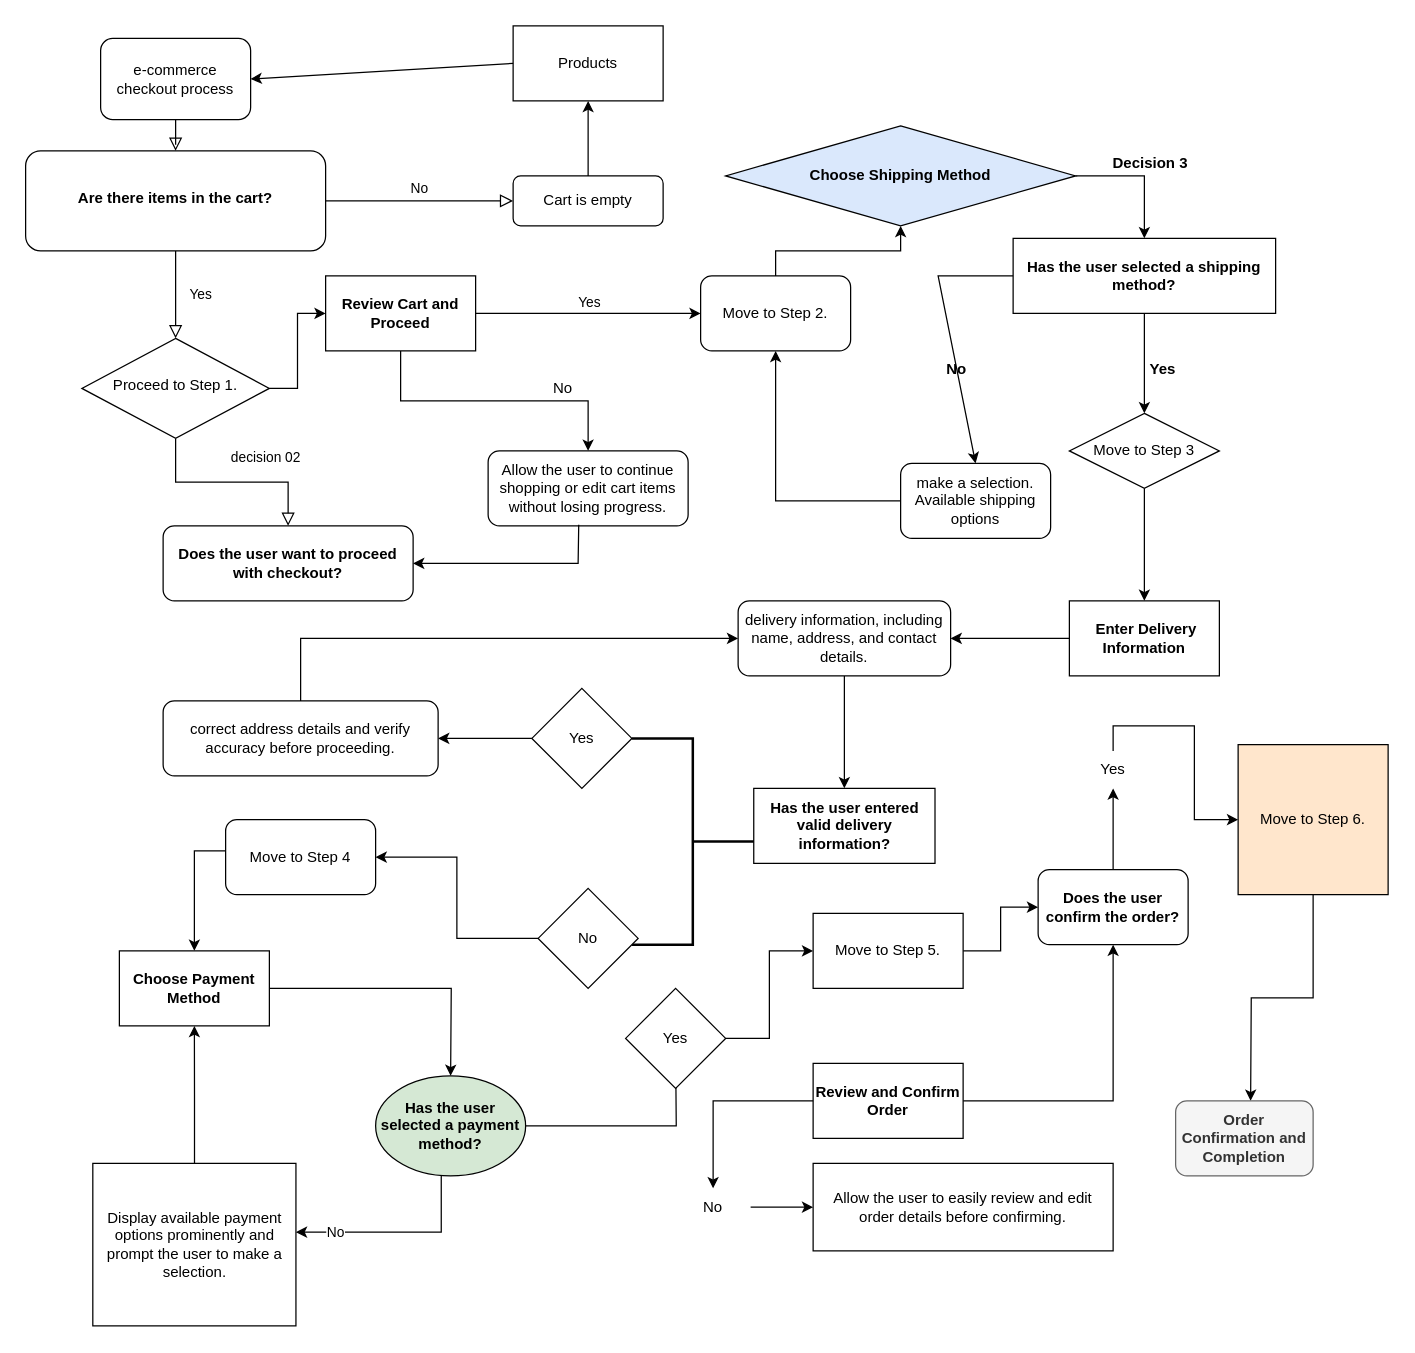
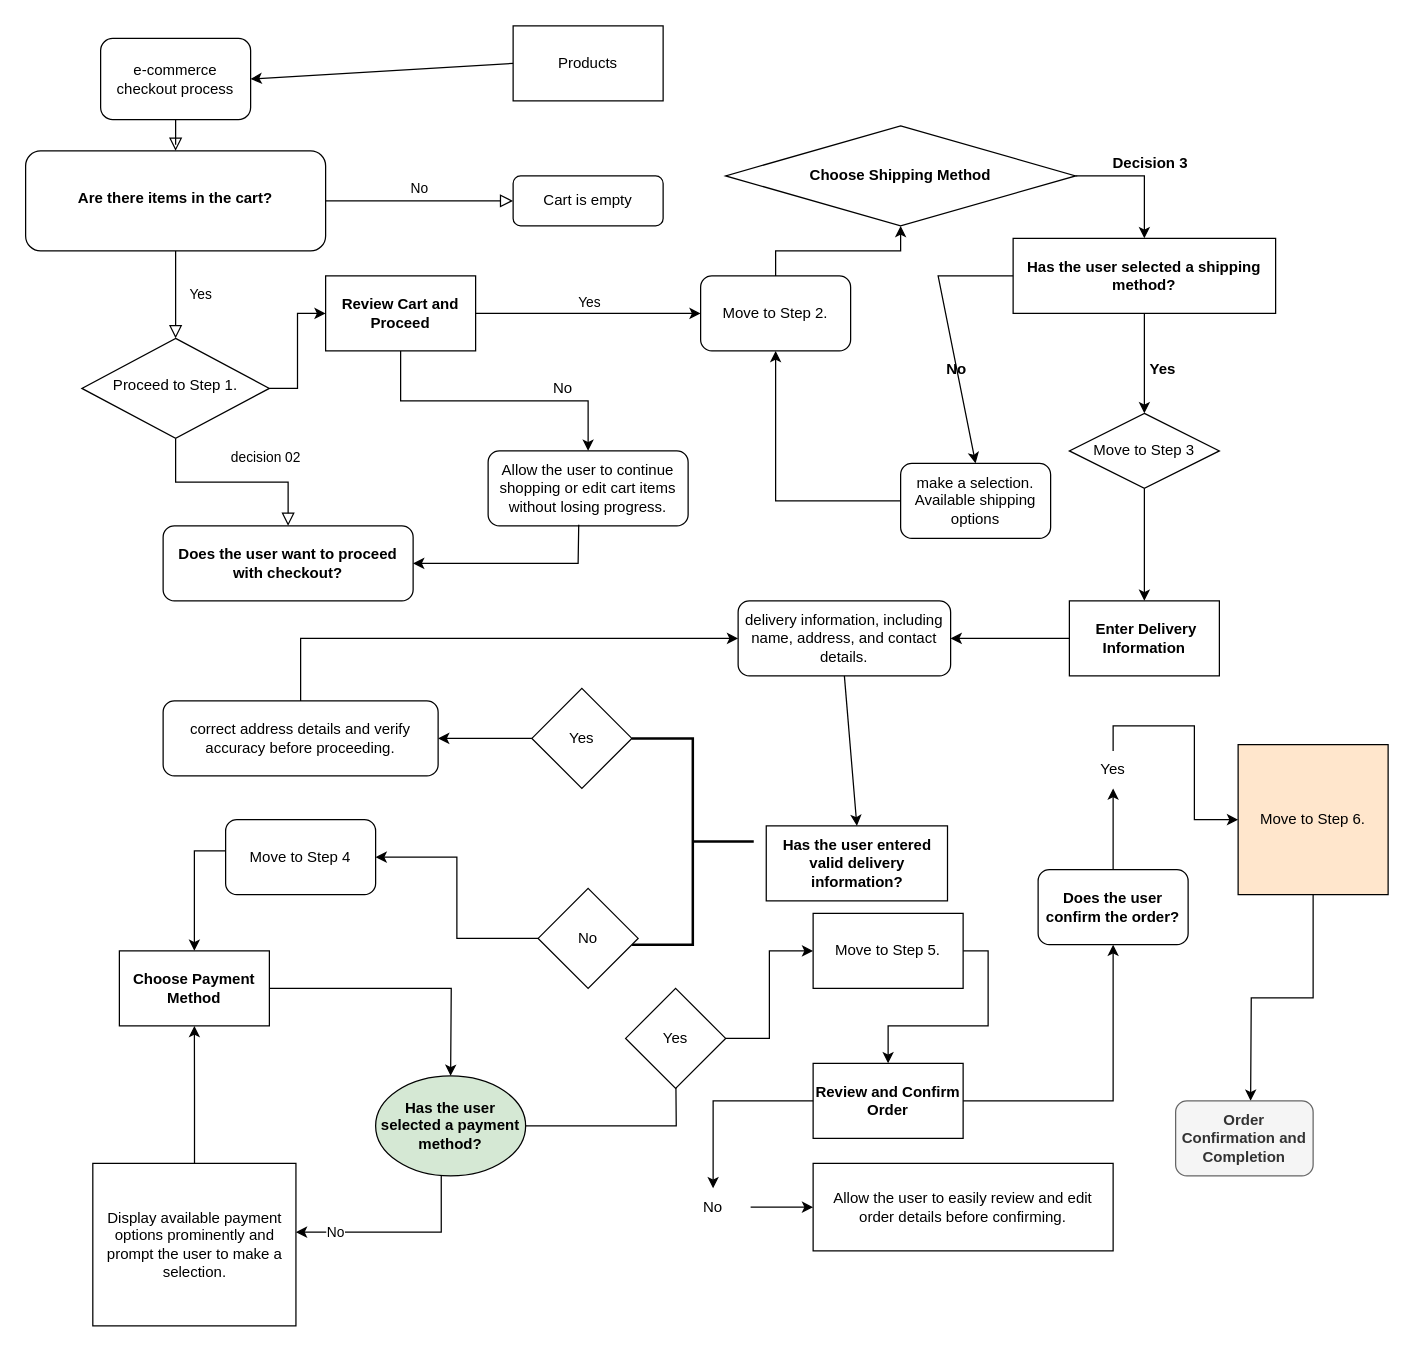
(588, 143) -> none
(901, 176) -> (901, 176)
(844, 826) -> (857, 863)
(1001, 922) -> (963, 1026)
